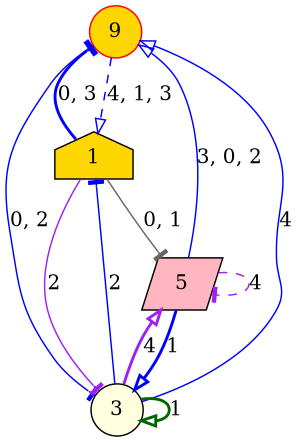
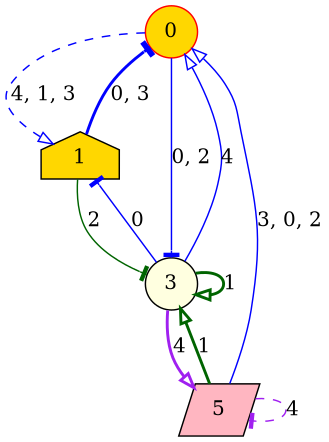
(116, 32) -> (171, 32)
(132, 216) -> none
(116, 284) -> (138, 221)
(45, 286) -> (91, 237)
(163, 346) -> (198, 353)
